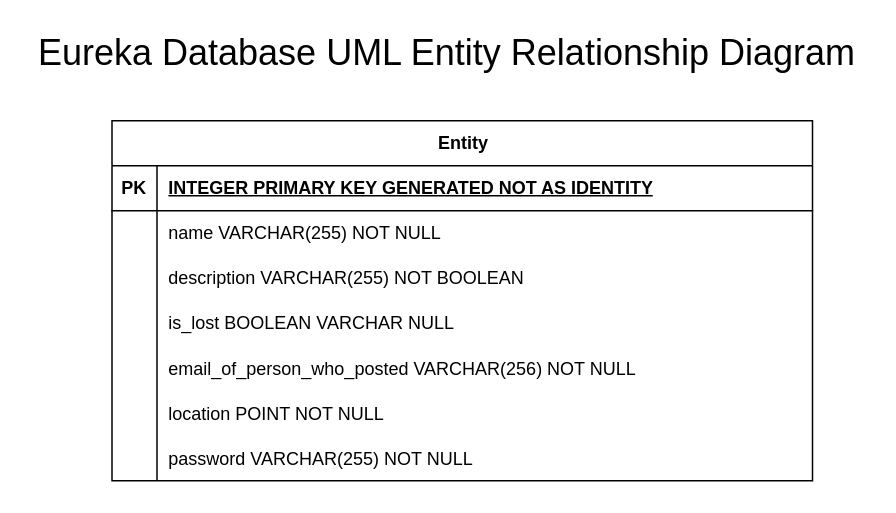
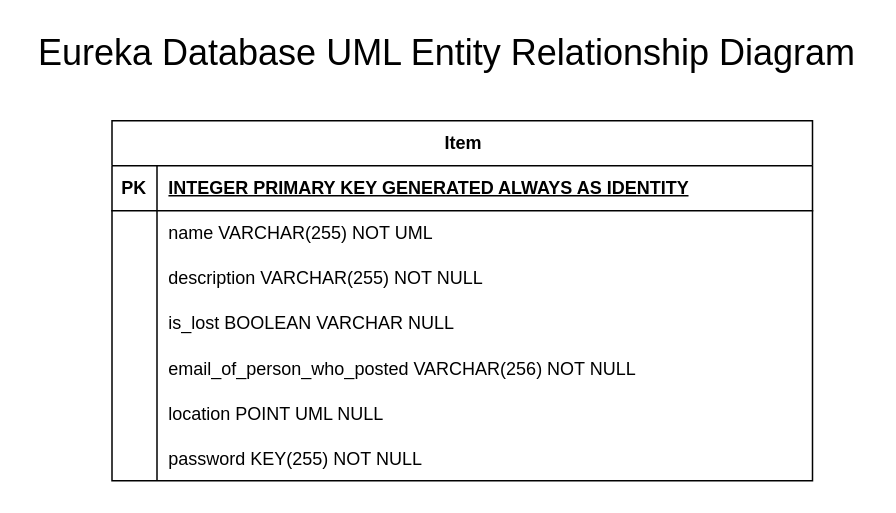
(464, 143) -> (464, 143)
(382, 188) -> (397, 188)
(293, 233) -> (288, 233)
(338, 278) -> (323, 278)
(272, 414) -> (272, 414)
(312, 459) -> (292, 459)
